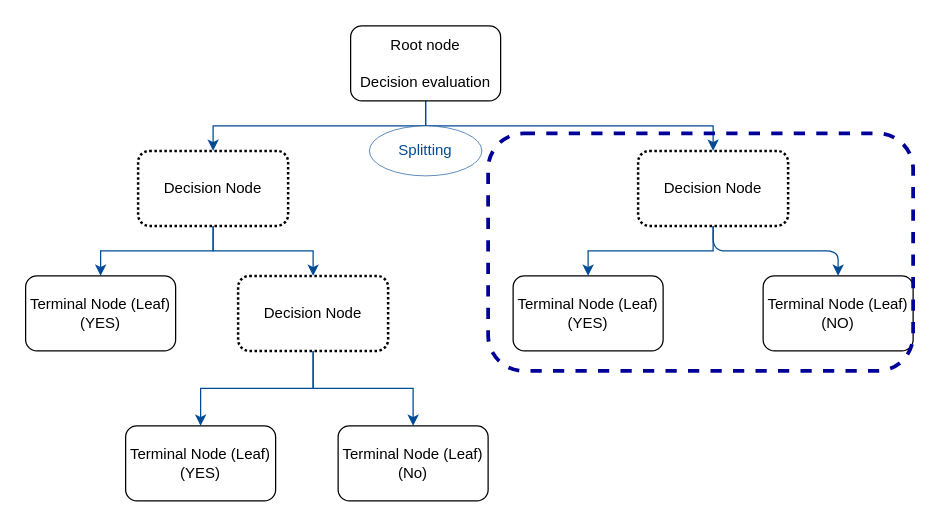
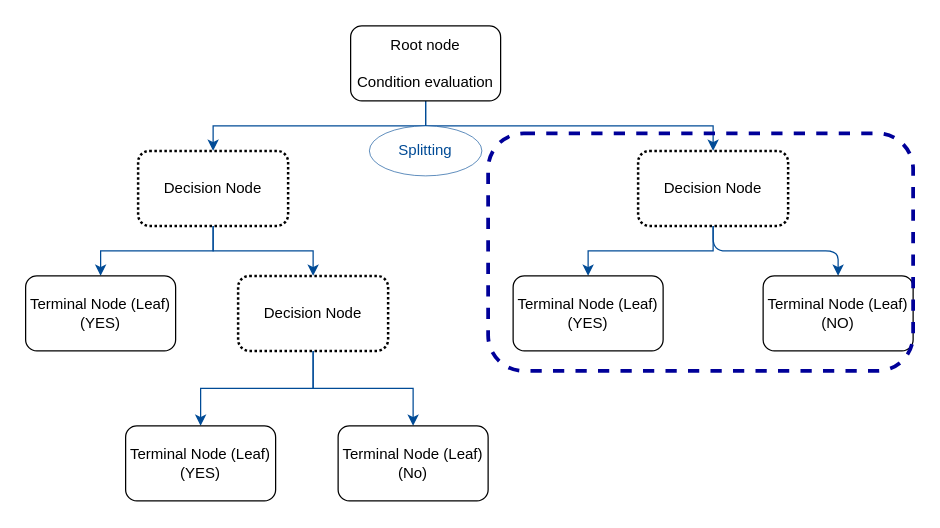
(426, 63) -> (426, 63)
